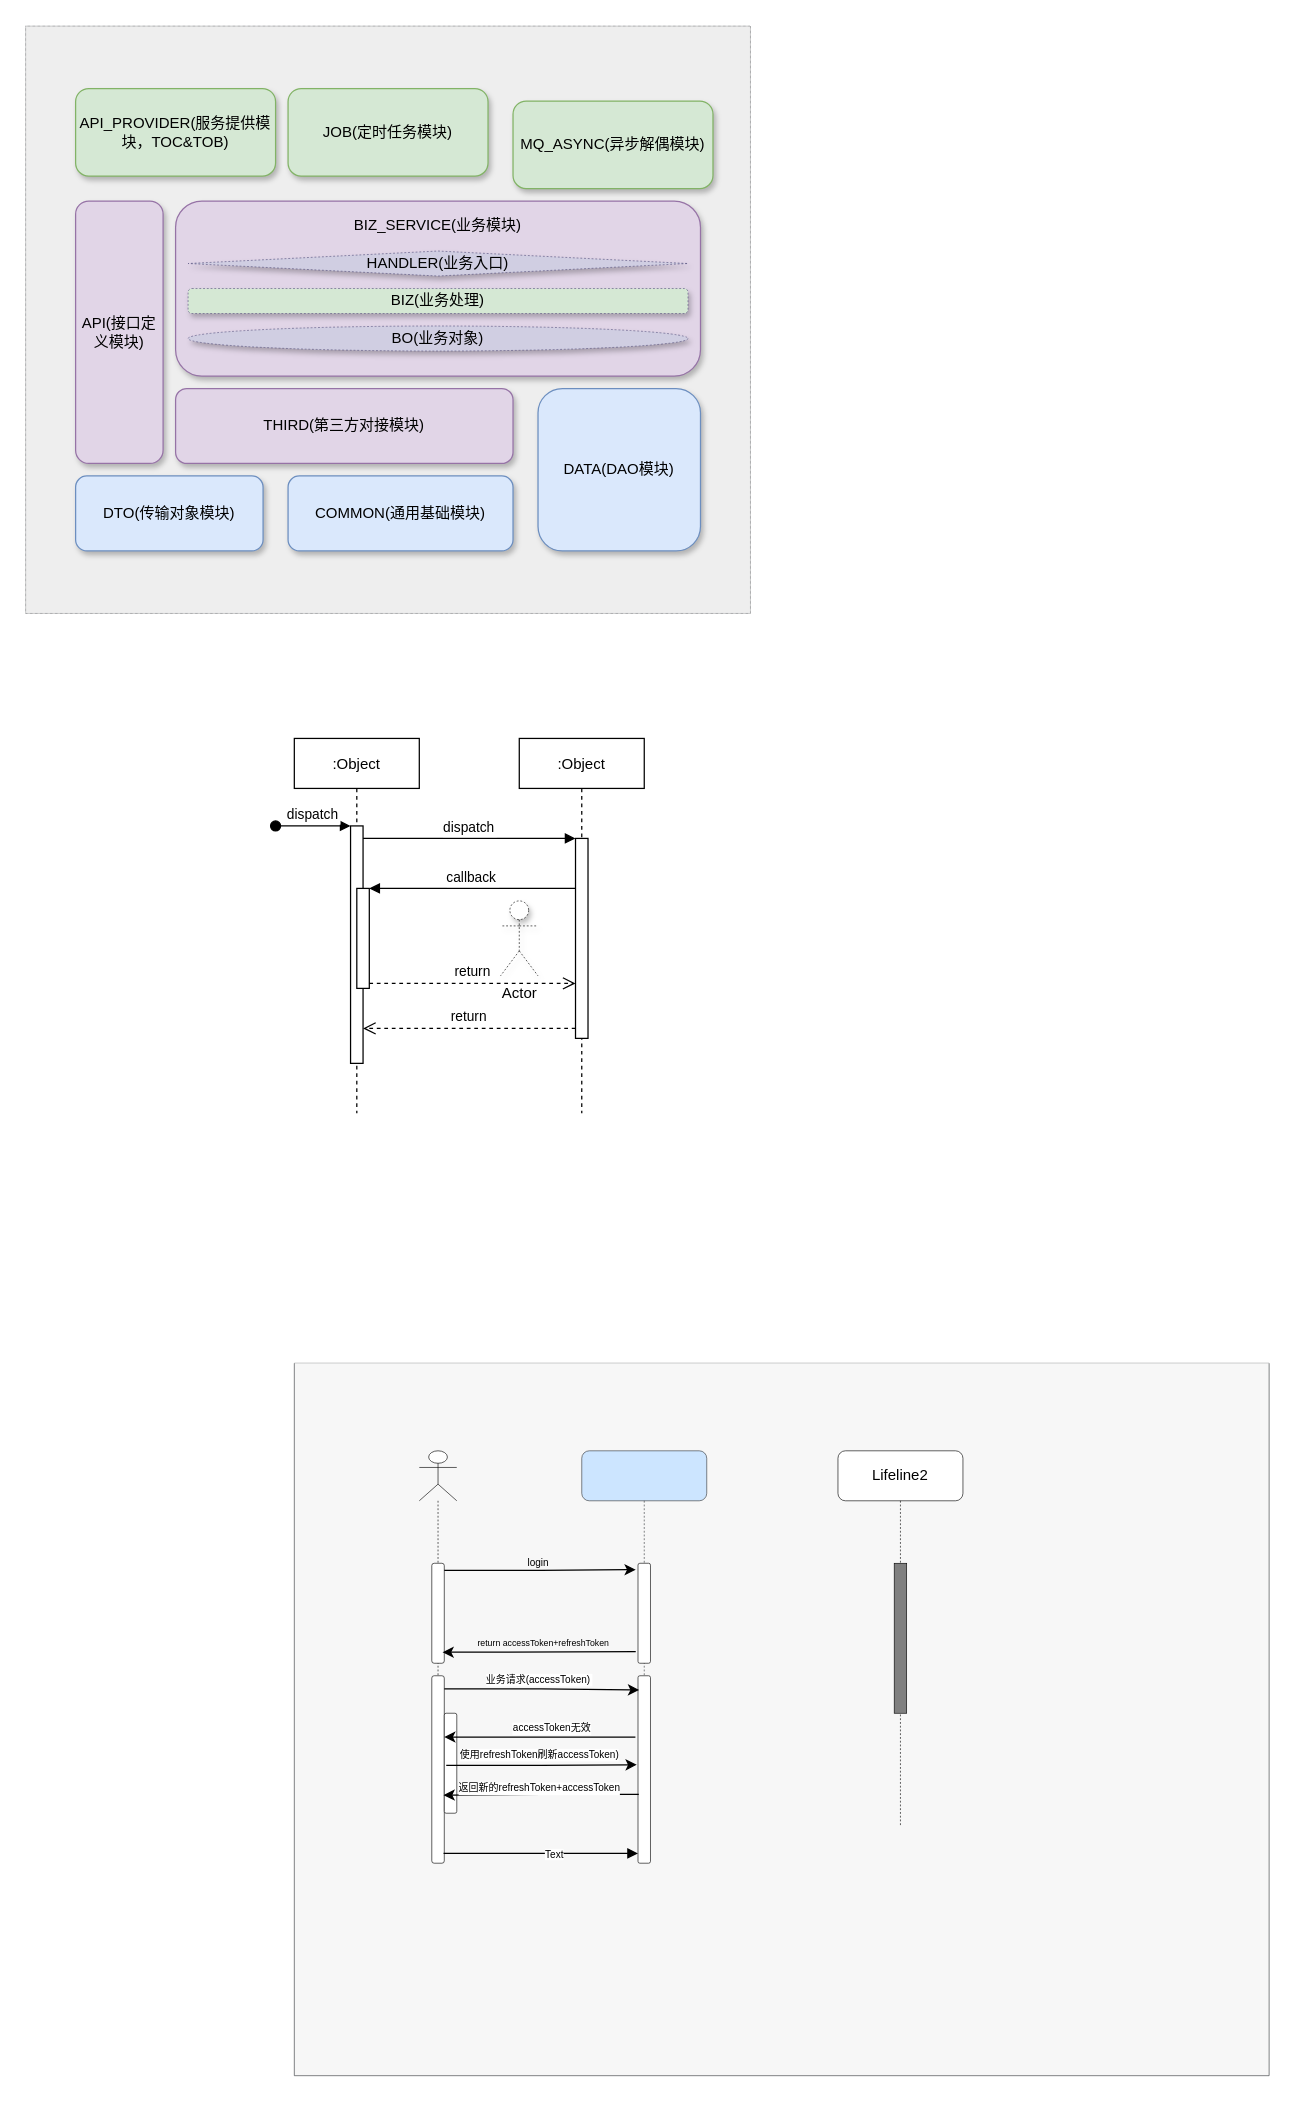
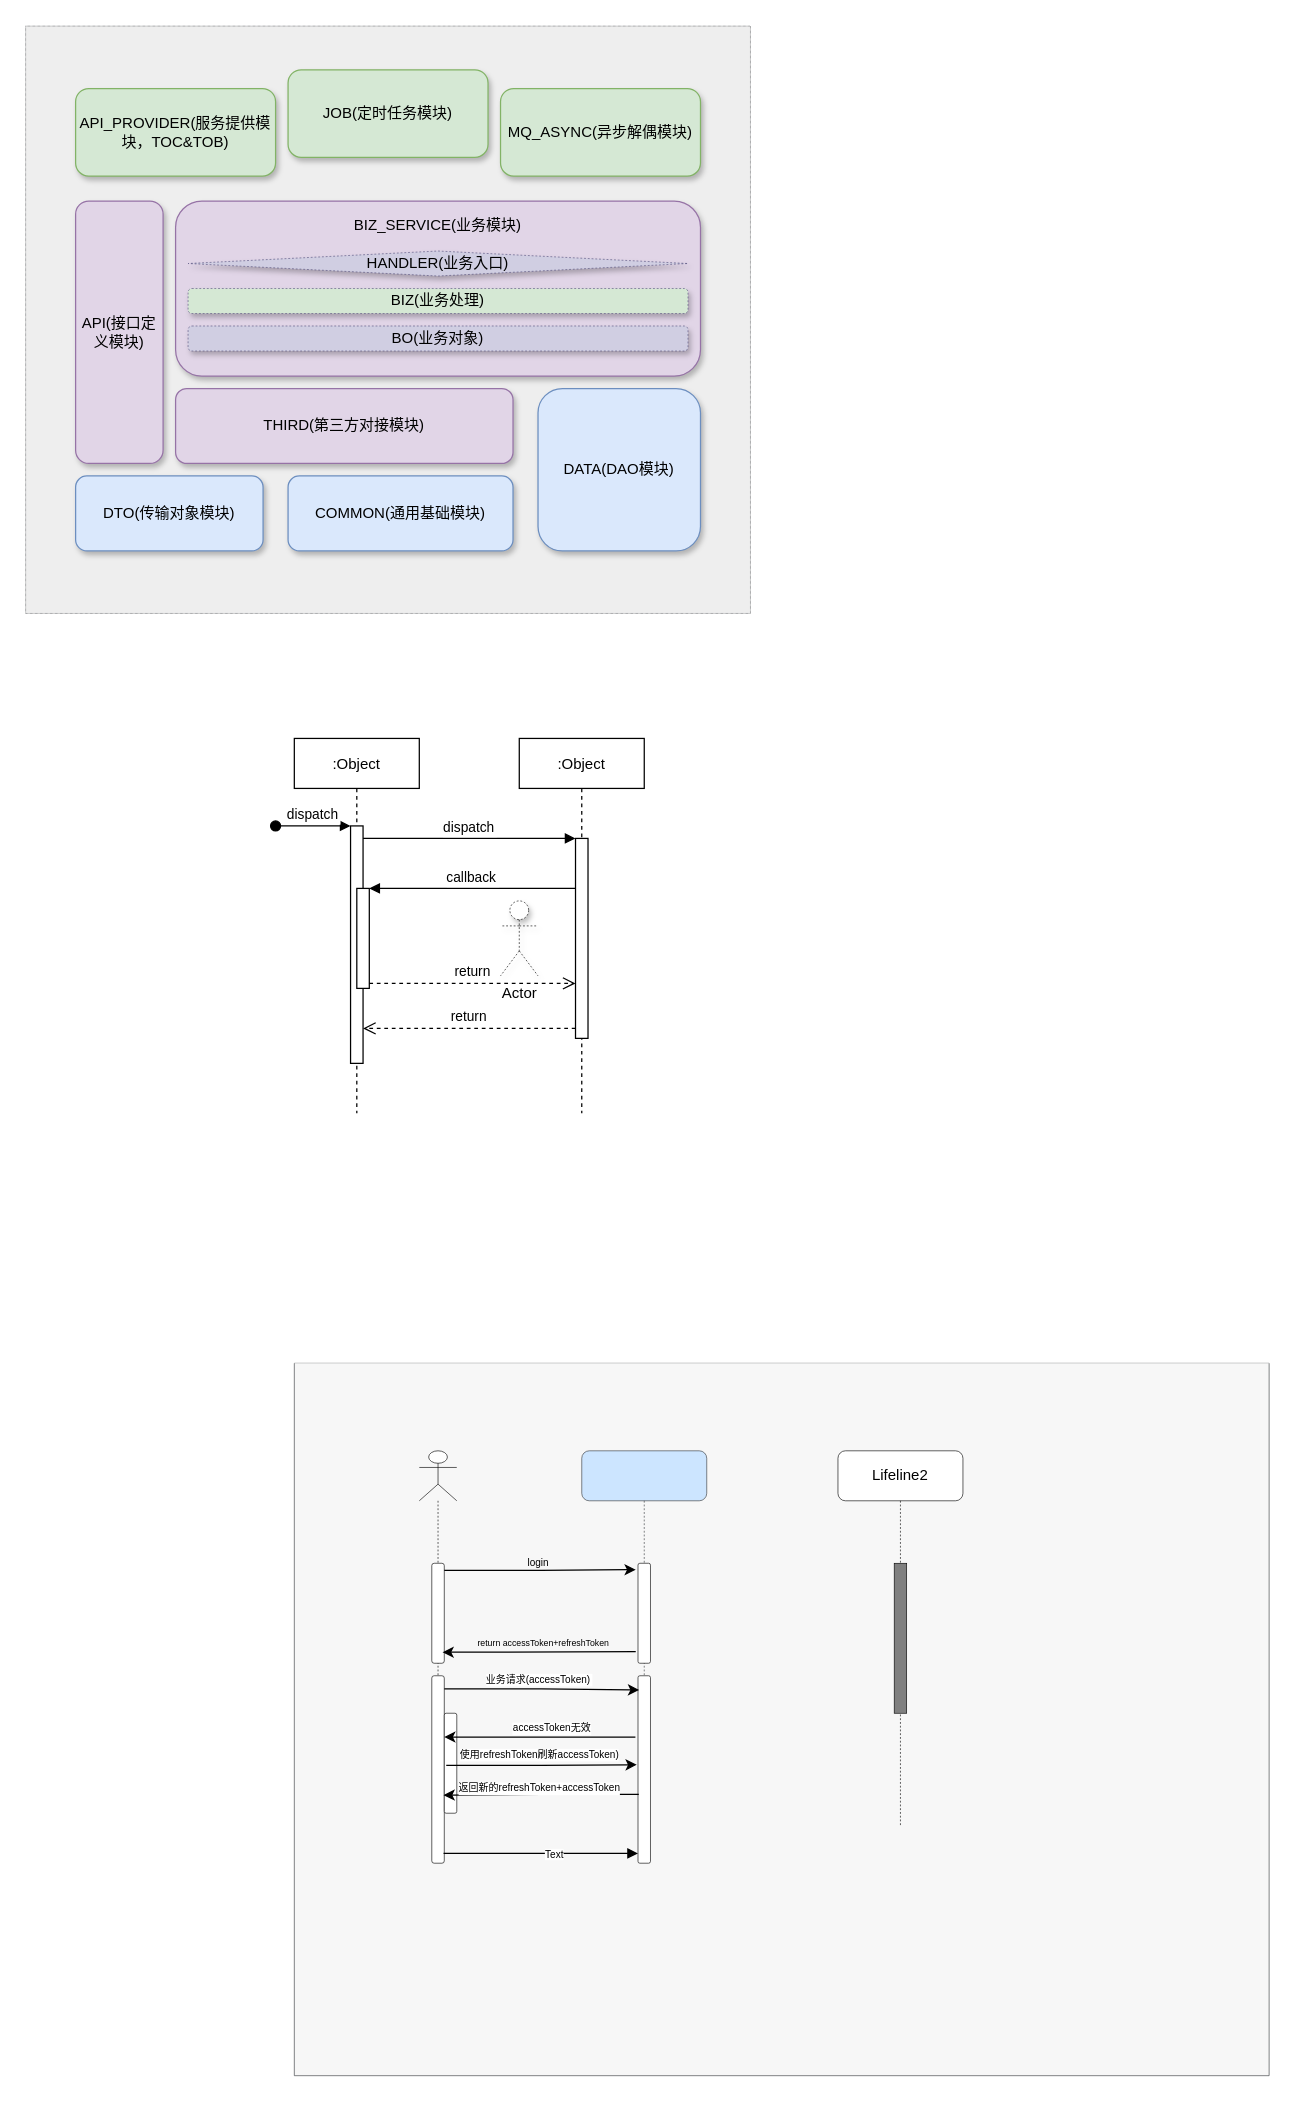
(388, 132) -> (388, 113)
(613, 144) -> (601, 132)
(438, 338) -> (438, 338)
